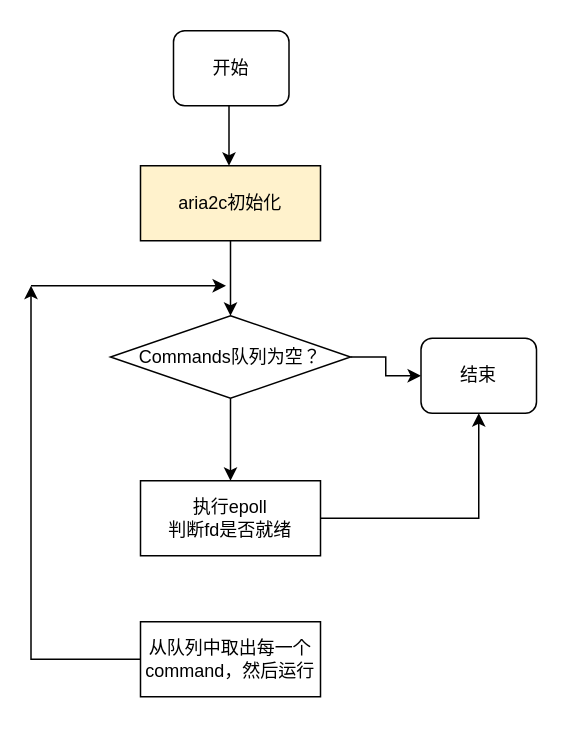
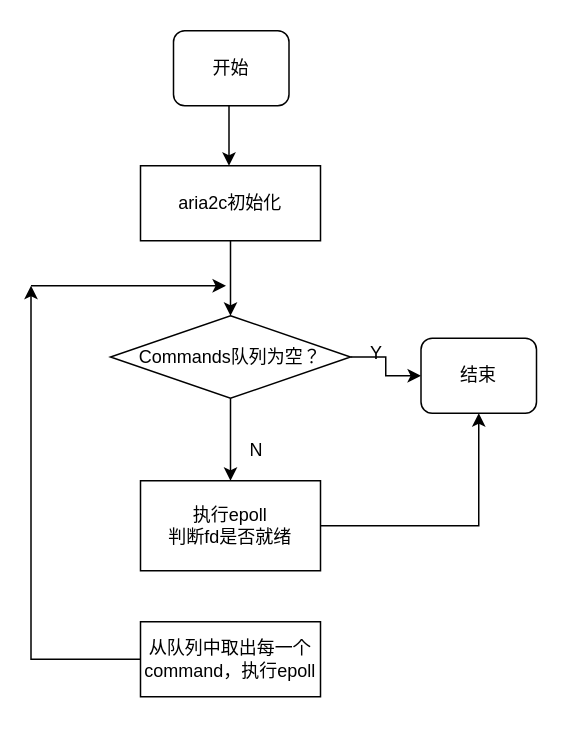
(230, 203) -> (230, 203)
none -> (376, 353)
none -> (256, 451)
(230, 518) -> (230, 526)
(230, 659) -> (230, 659)
